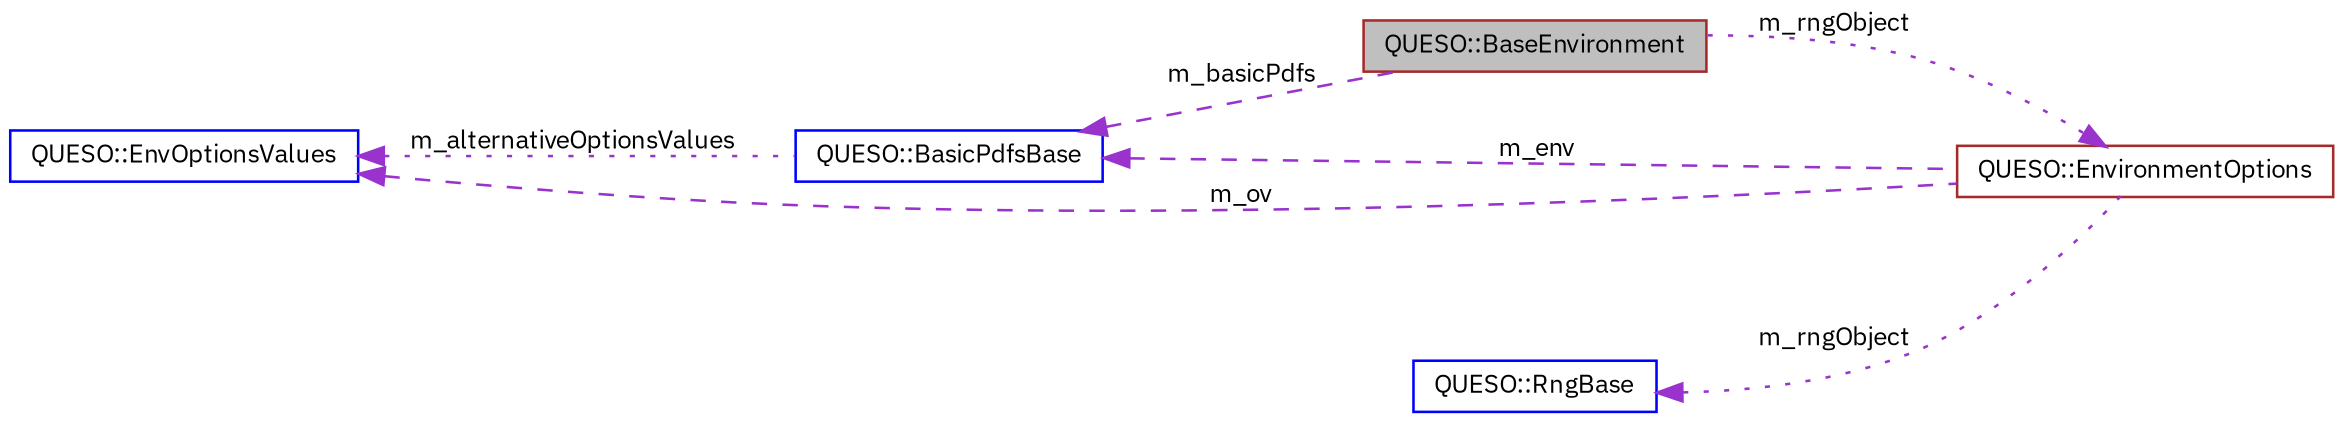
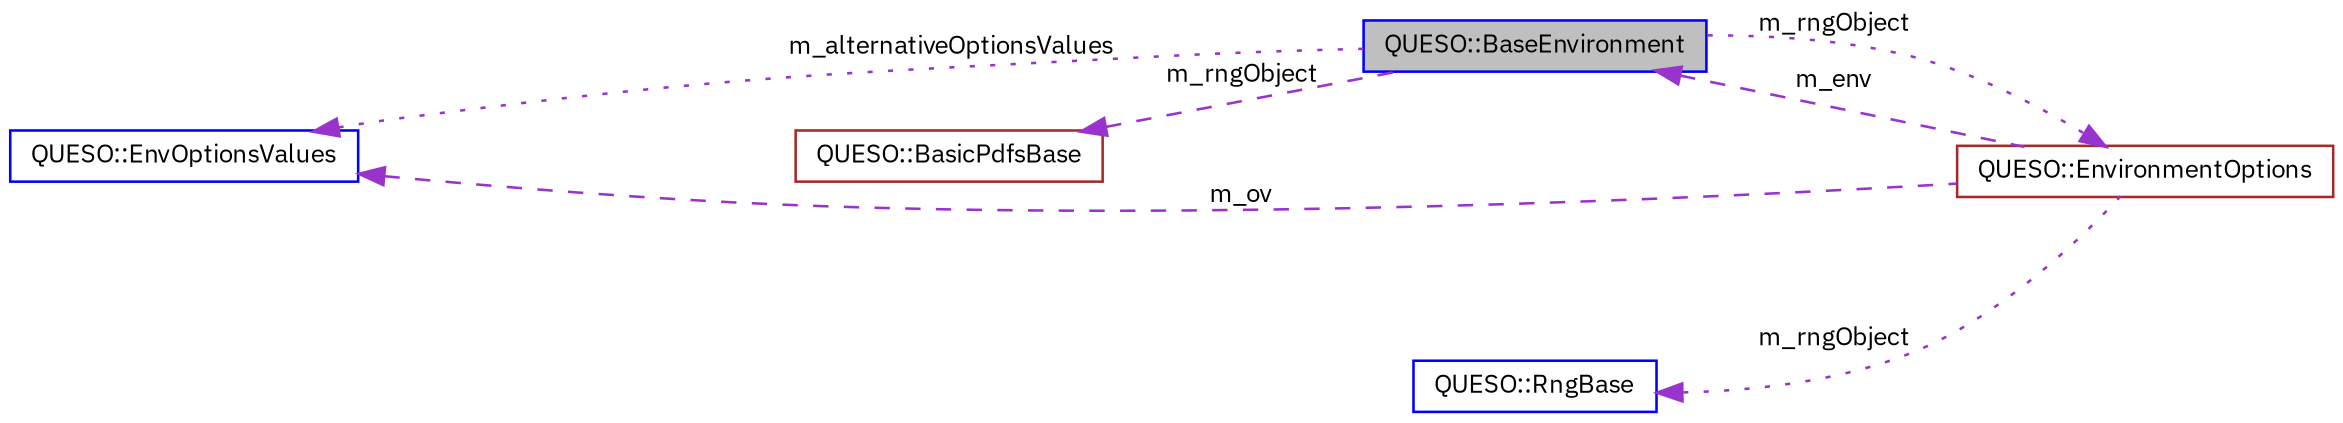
(1535, 46) -> (1535, 46)
(1240, 75) -> (1240, 75)
(590, 156) -> (850, 73)
(949, 156) -> (949, 156)
(1543, 164) -> (1852, 111)
